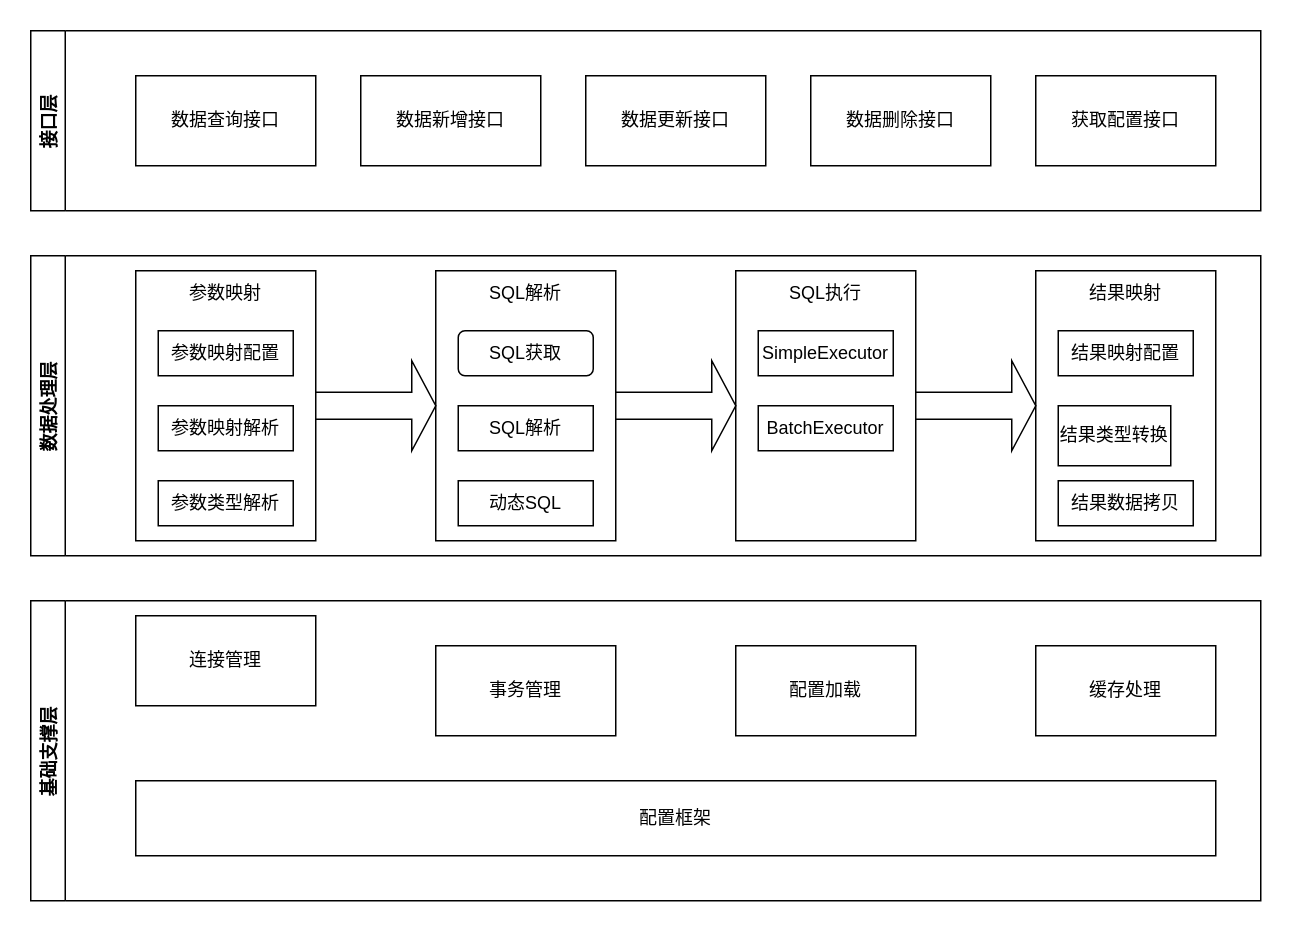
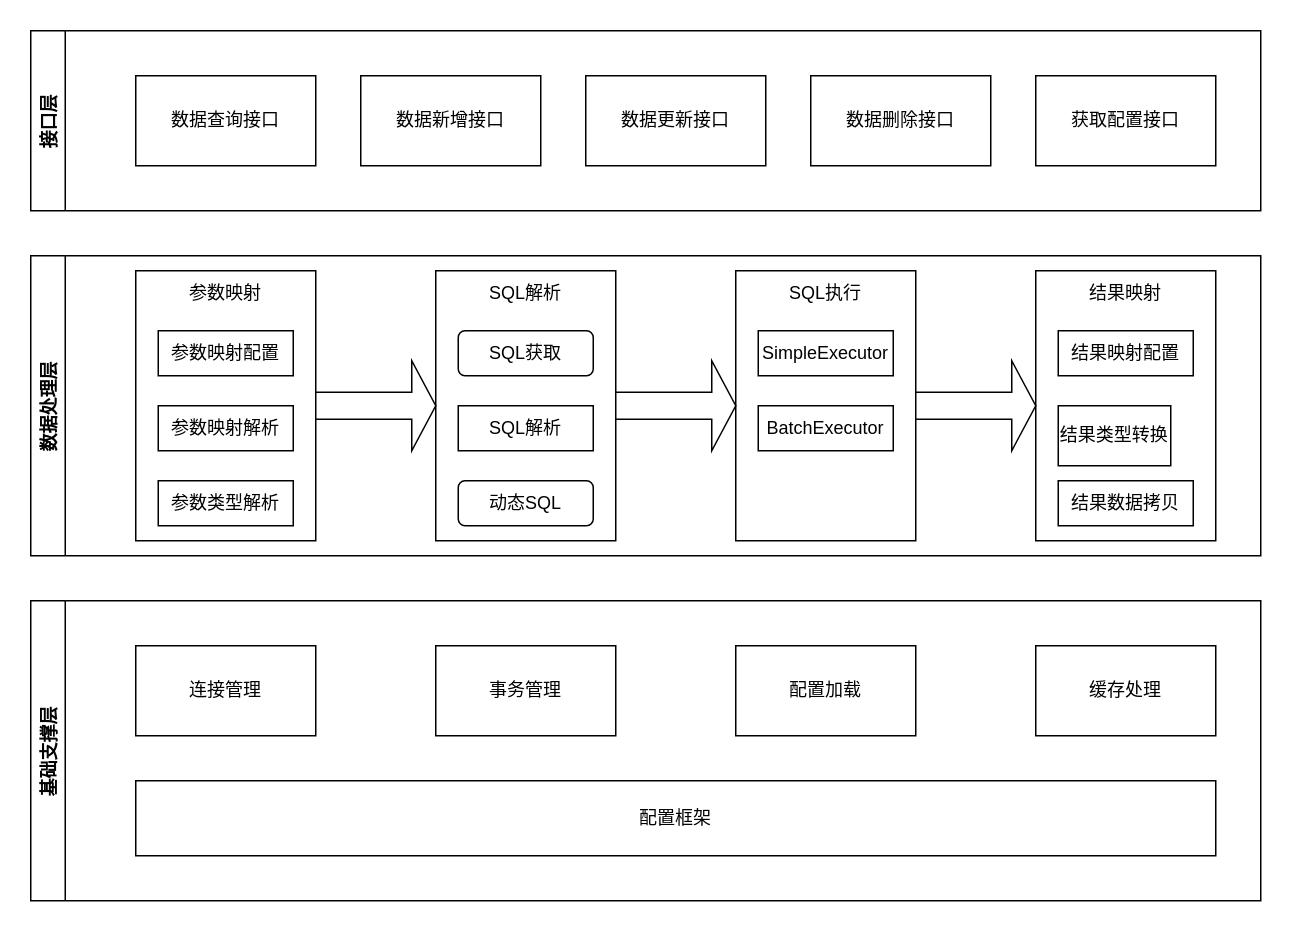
(526, 503) -> (526, 503)
(226, 661) -> (226, 691)
